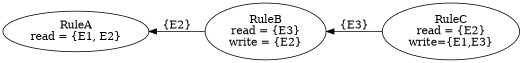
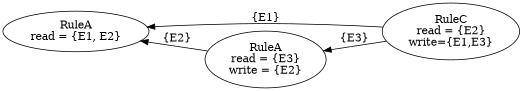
none -> (269, 24)
(266, 31) -> (266, 60)
